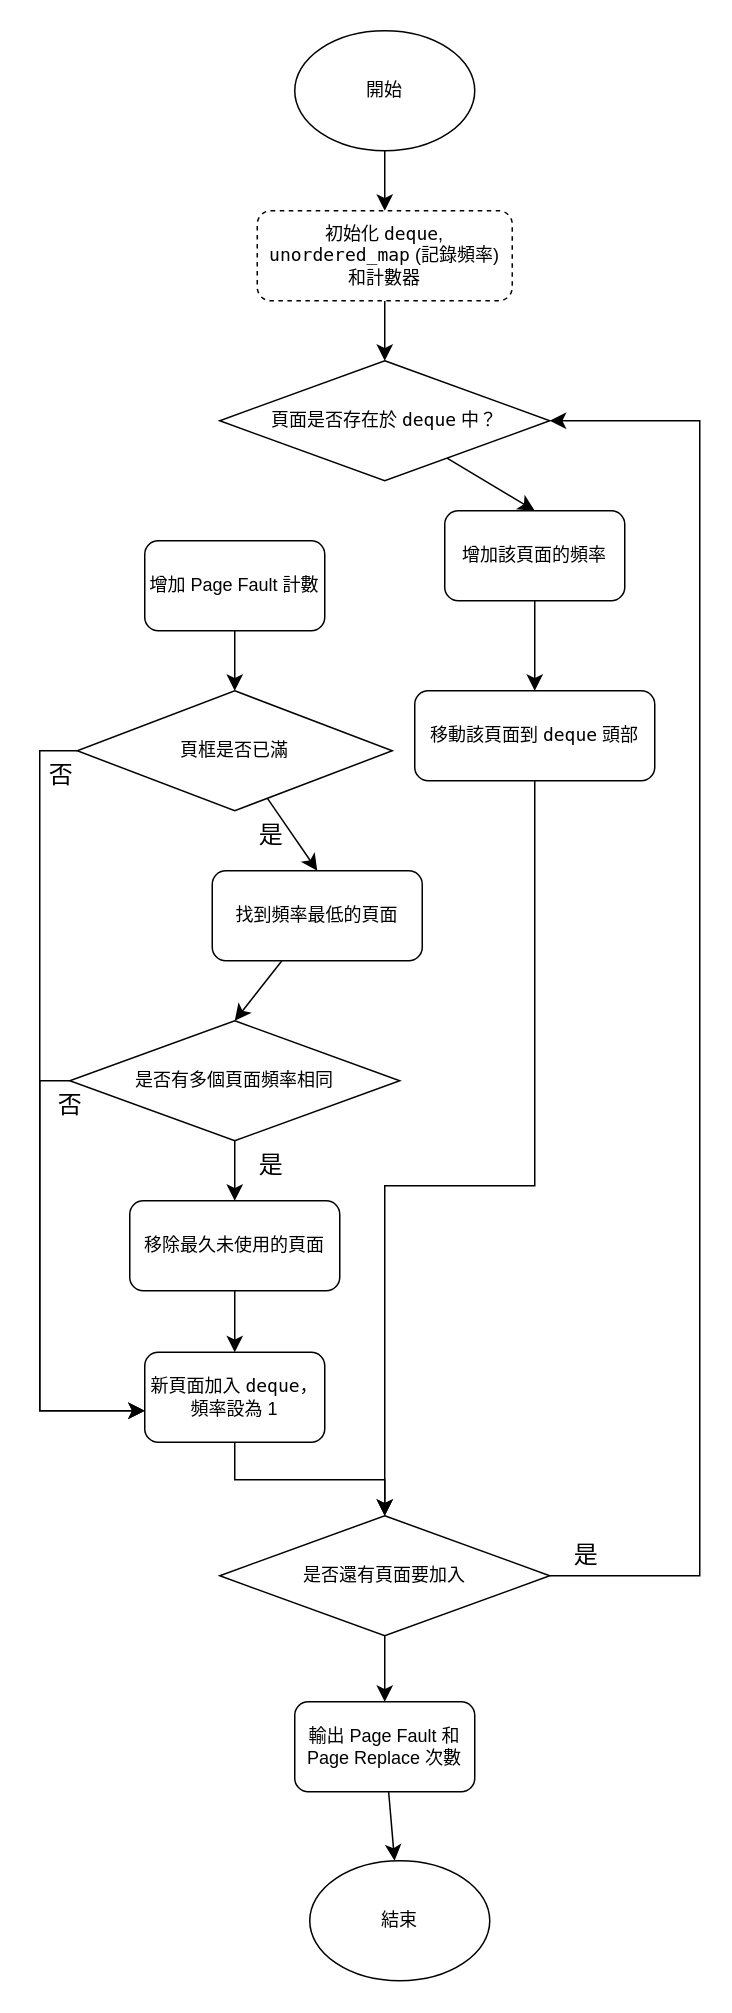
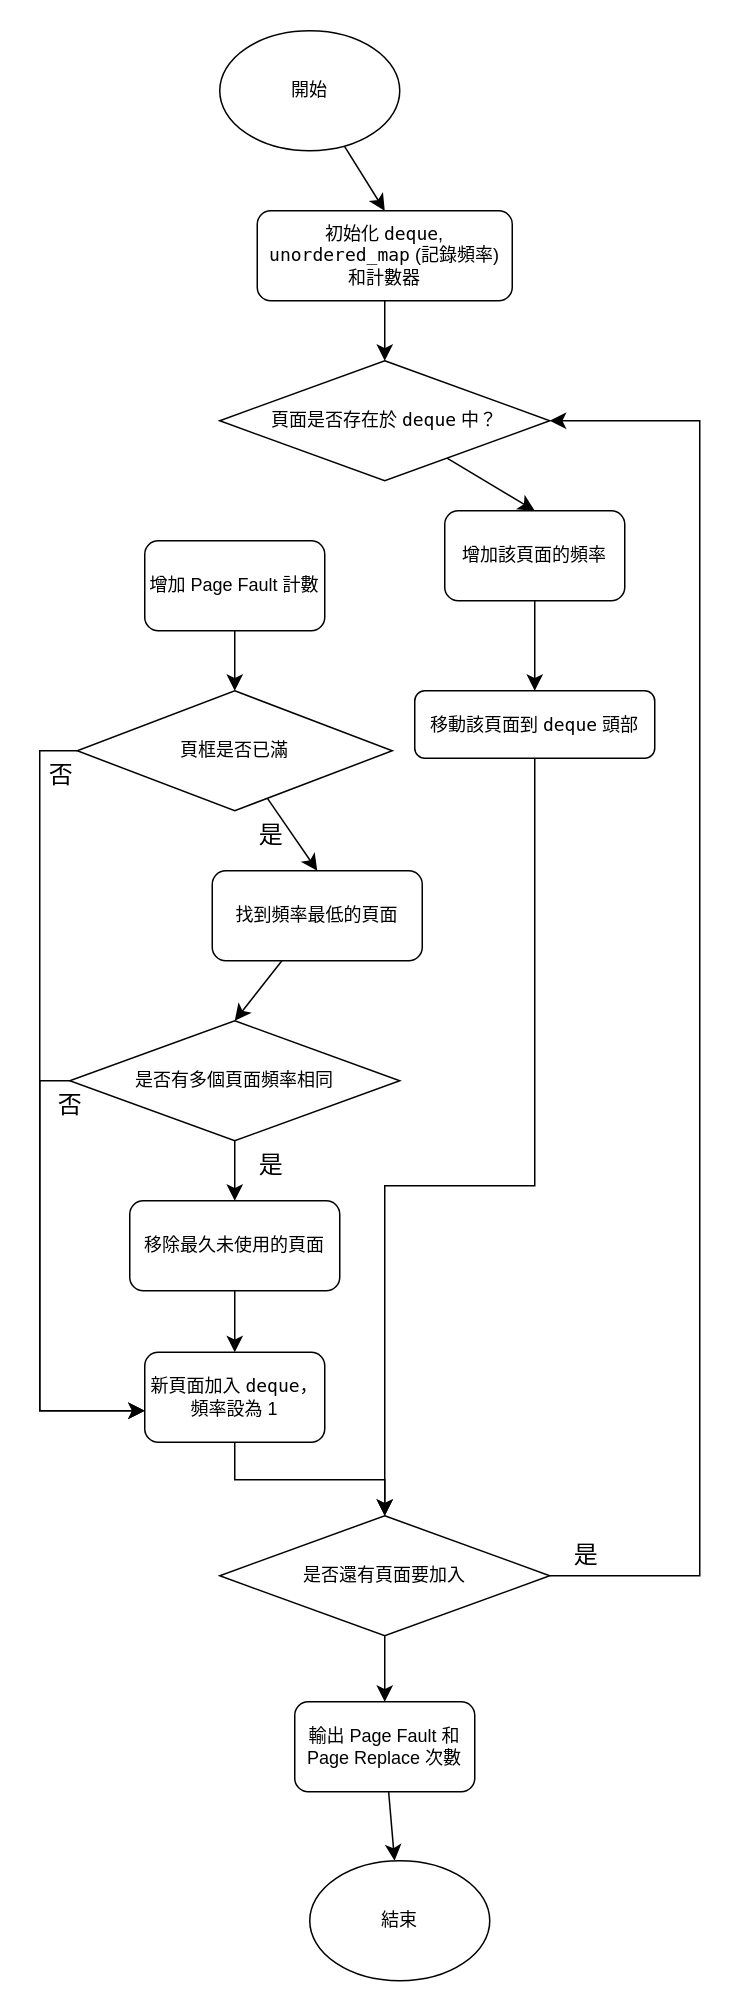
(385, 91) -> (310, 91)
(385, 256) -> (385, 256)
(535, 736) -> (535, 725)
